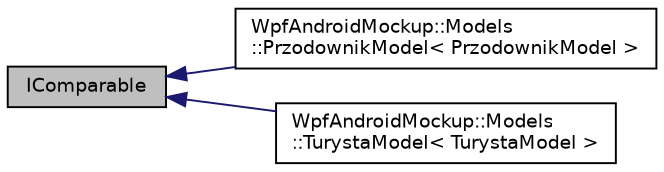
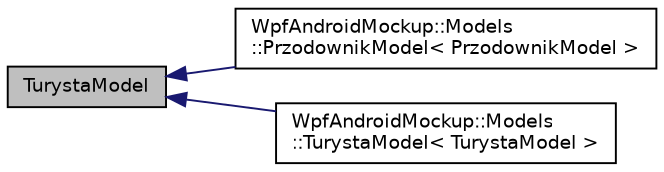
(87, 87) -> (87, 87)
